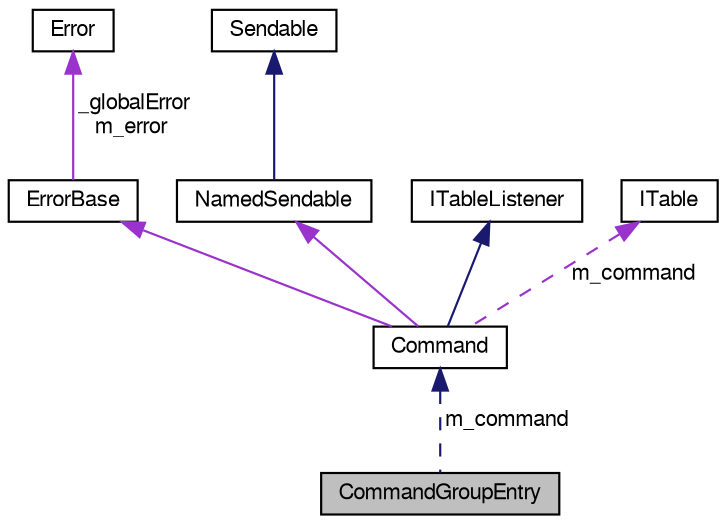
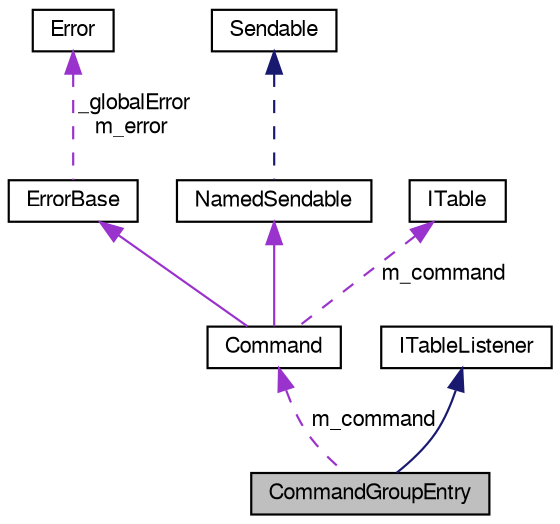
(73, 127) -> (73, 127)
(274, 127) -> (274, 127)
(464, 285) -> (433, 436)
(440, 432) -> (310, 436)
